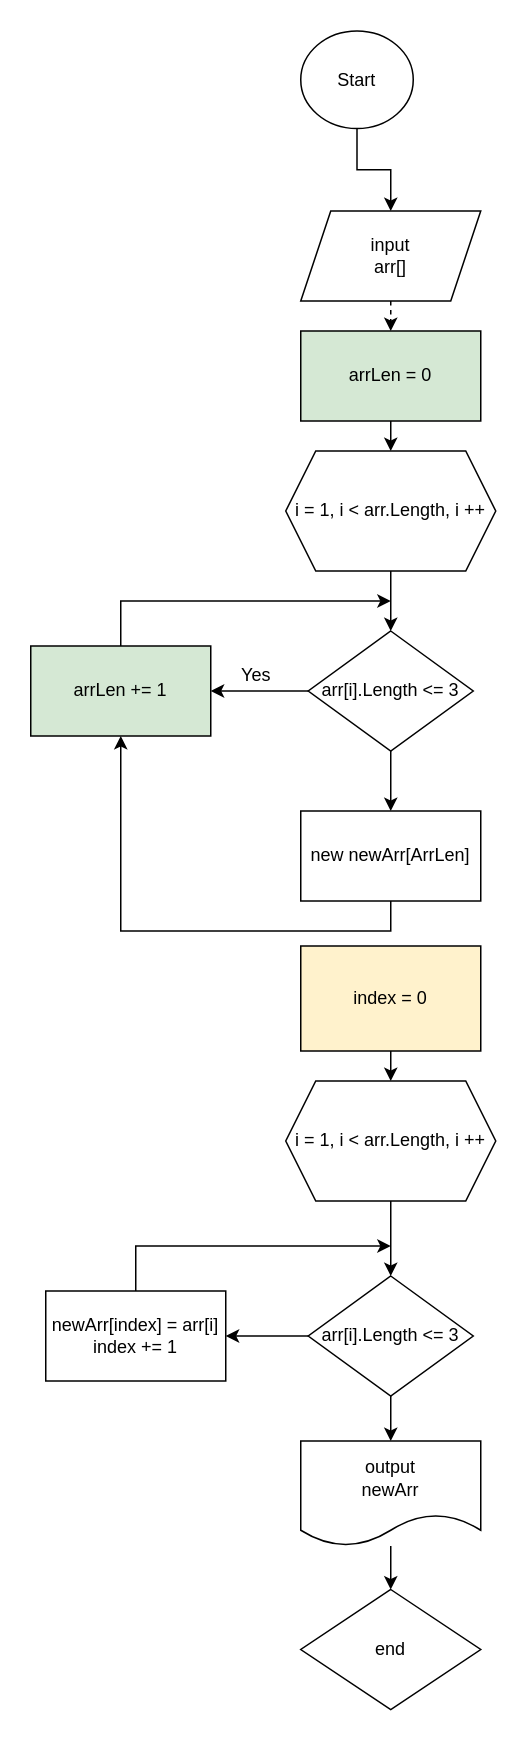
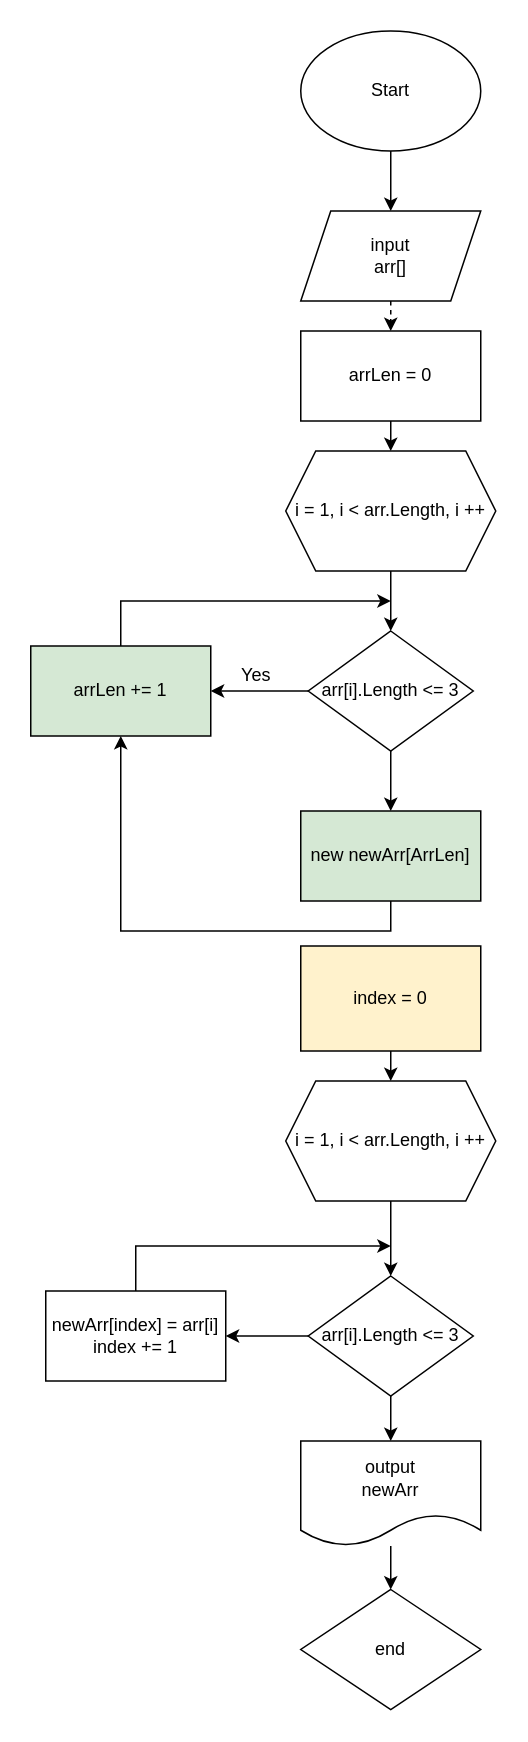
(357, 80) -> (391, 91)
(391, 376) -> (391, 376)
(391, 856) -> (391, 856)
